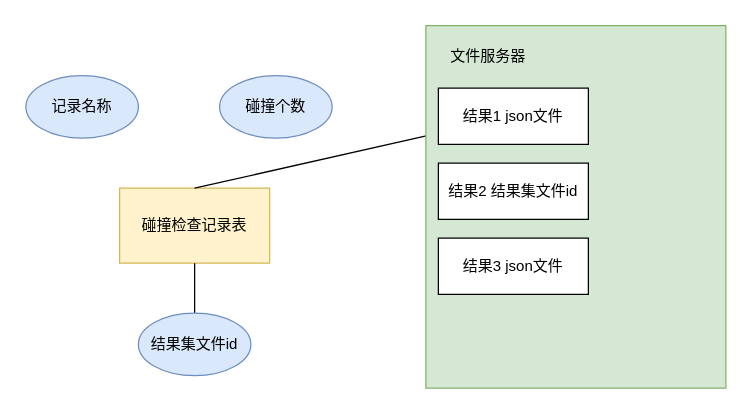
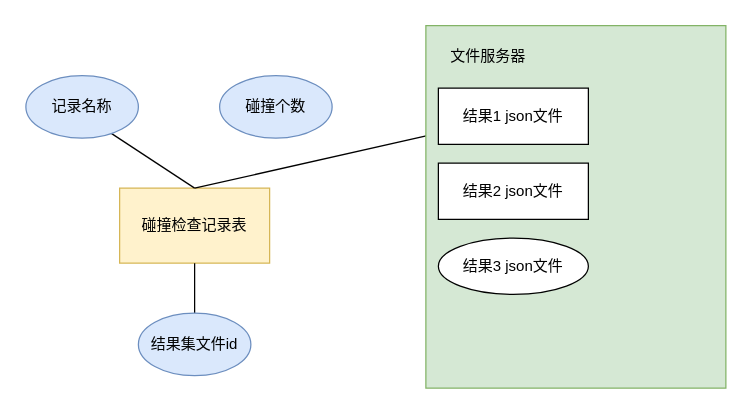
none -> (152, 160)
(513, 192) -> (513, 192)
(513, 266) -> (513, 266)
